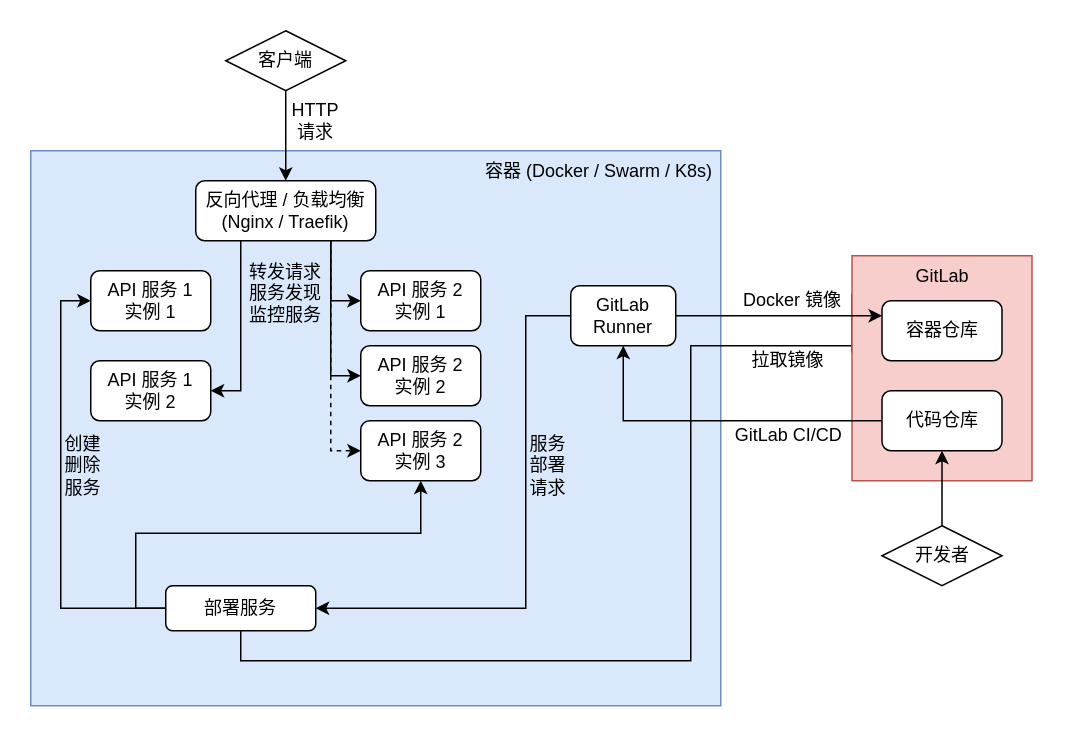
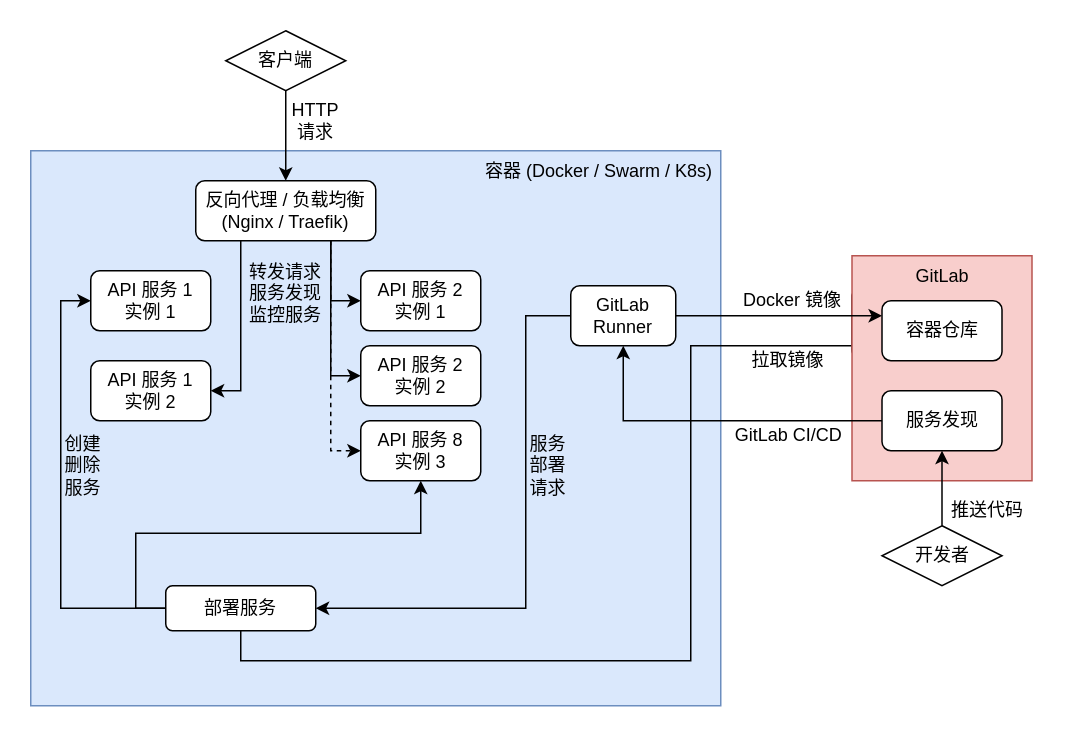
(943, 421) -> (943, 421)
(421, 451) -> (421, 451)
none -> (987, 511)
